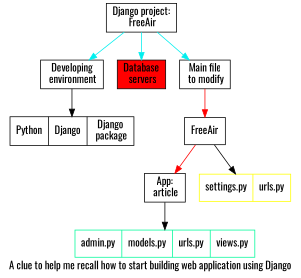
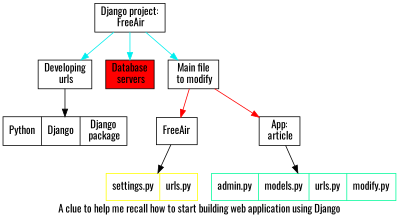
(72, 74) -> (65, 74)
(187, 156) -> (234, 101)
(233, 243) -> (371, 187)
